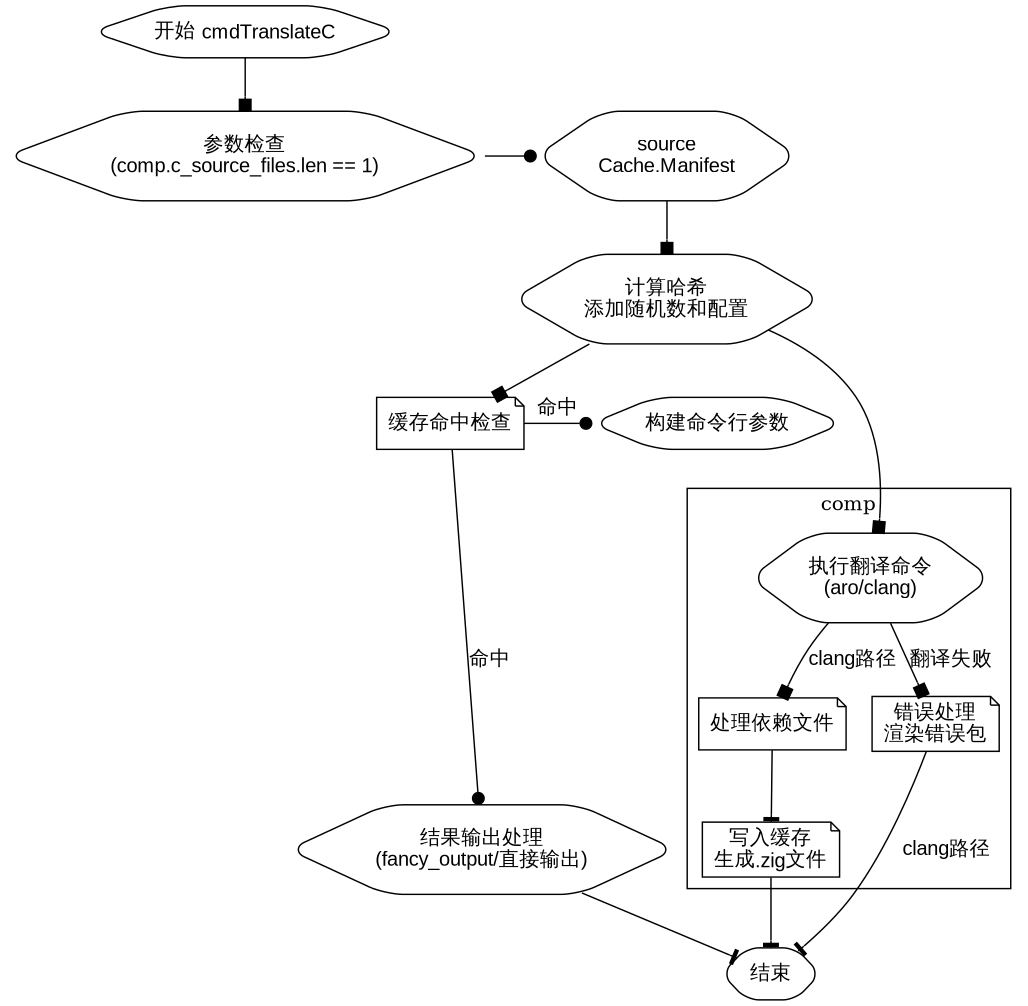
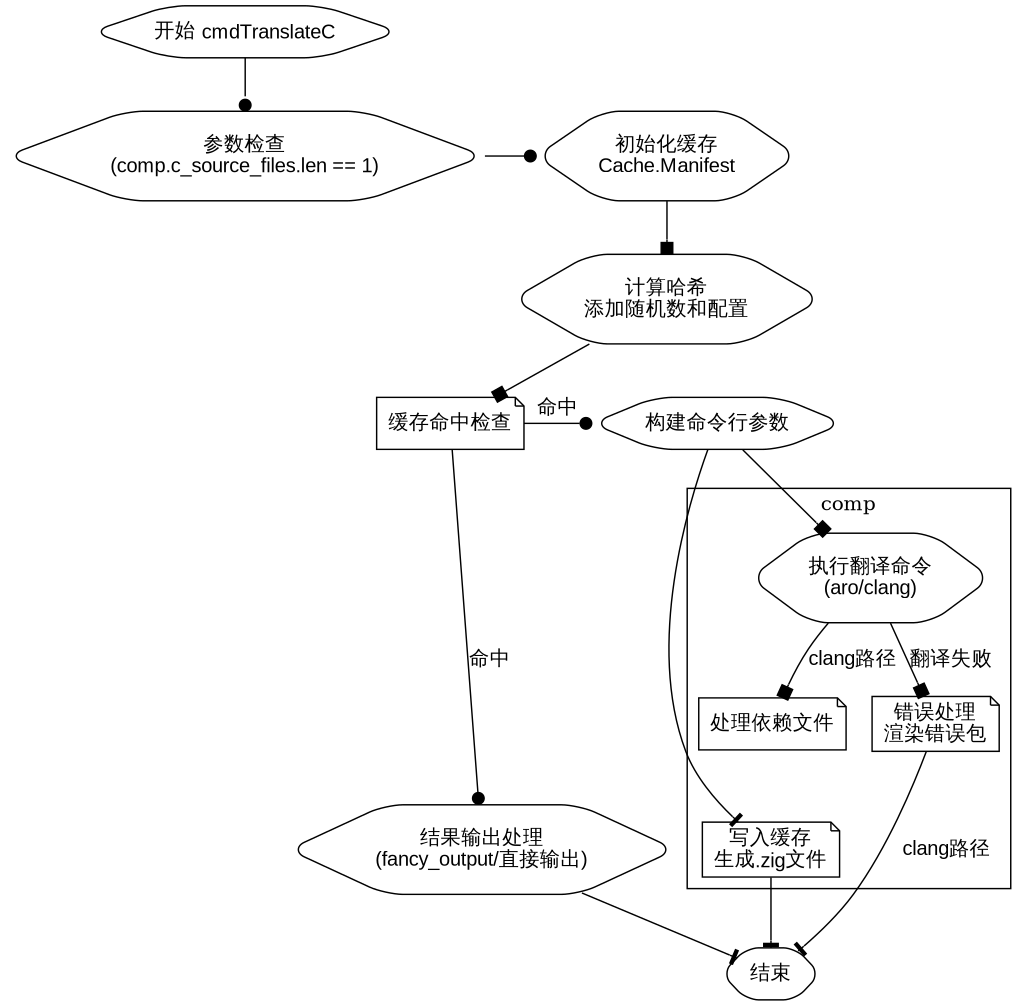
(245, 77) -> (245, 77)
(667, 156) -> (667, 156)
(859, 403) -> (772, 479)
(772, 782) -> (670, 640)
